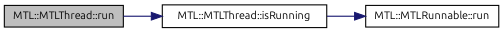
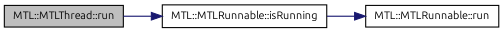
(245, 16) -> (245, 16)
